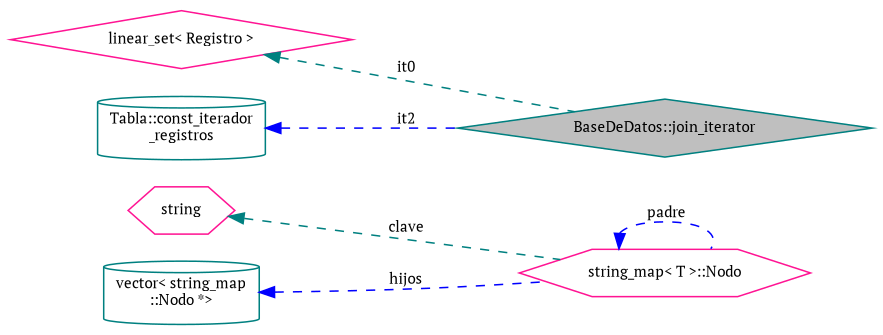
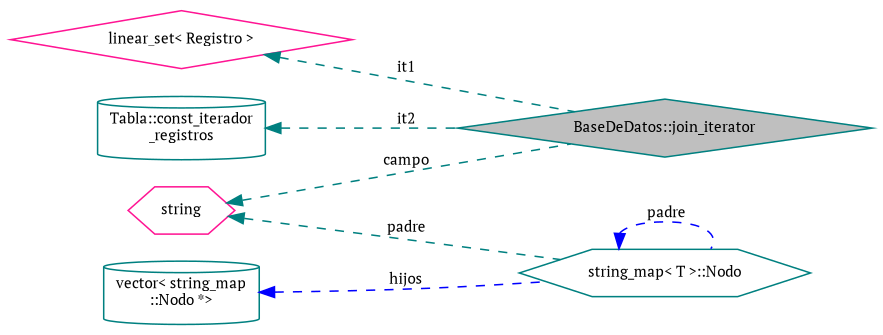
(405, 68) -> (405, 68)
(369, 128) -> (369, 128)
none -> (407, 172)
(405, 228) -> (405, 228)
(665, 273) -> (665, 273)
